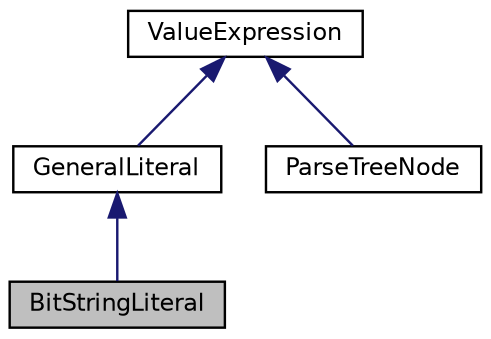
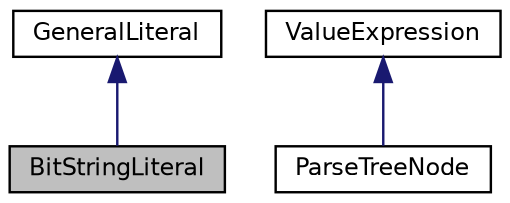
(172, 111) -> none
